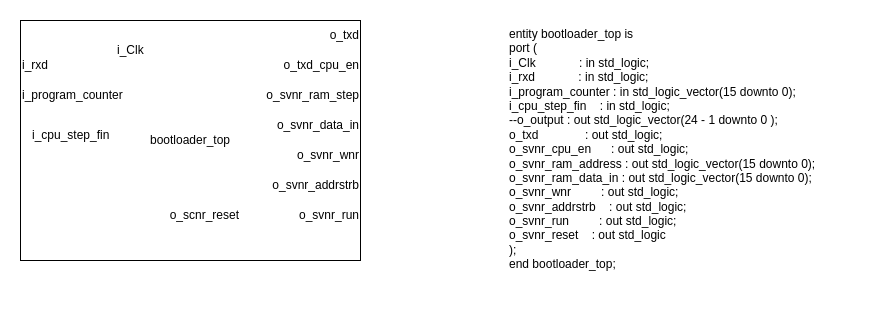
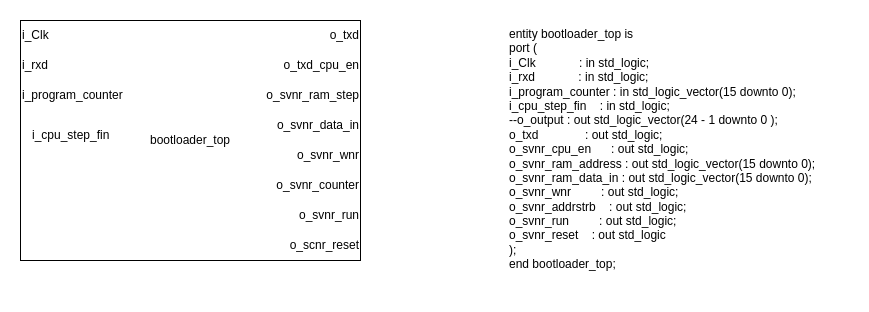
(141, 51) -> (46, 36)
(309, 186) -> (312, 186)
(196, 216) -> (316, 246)
